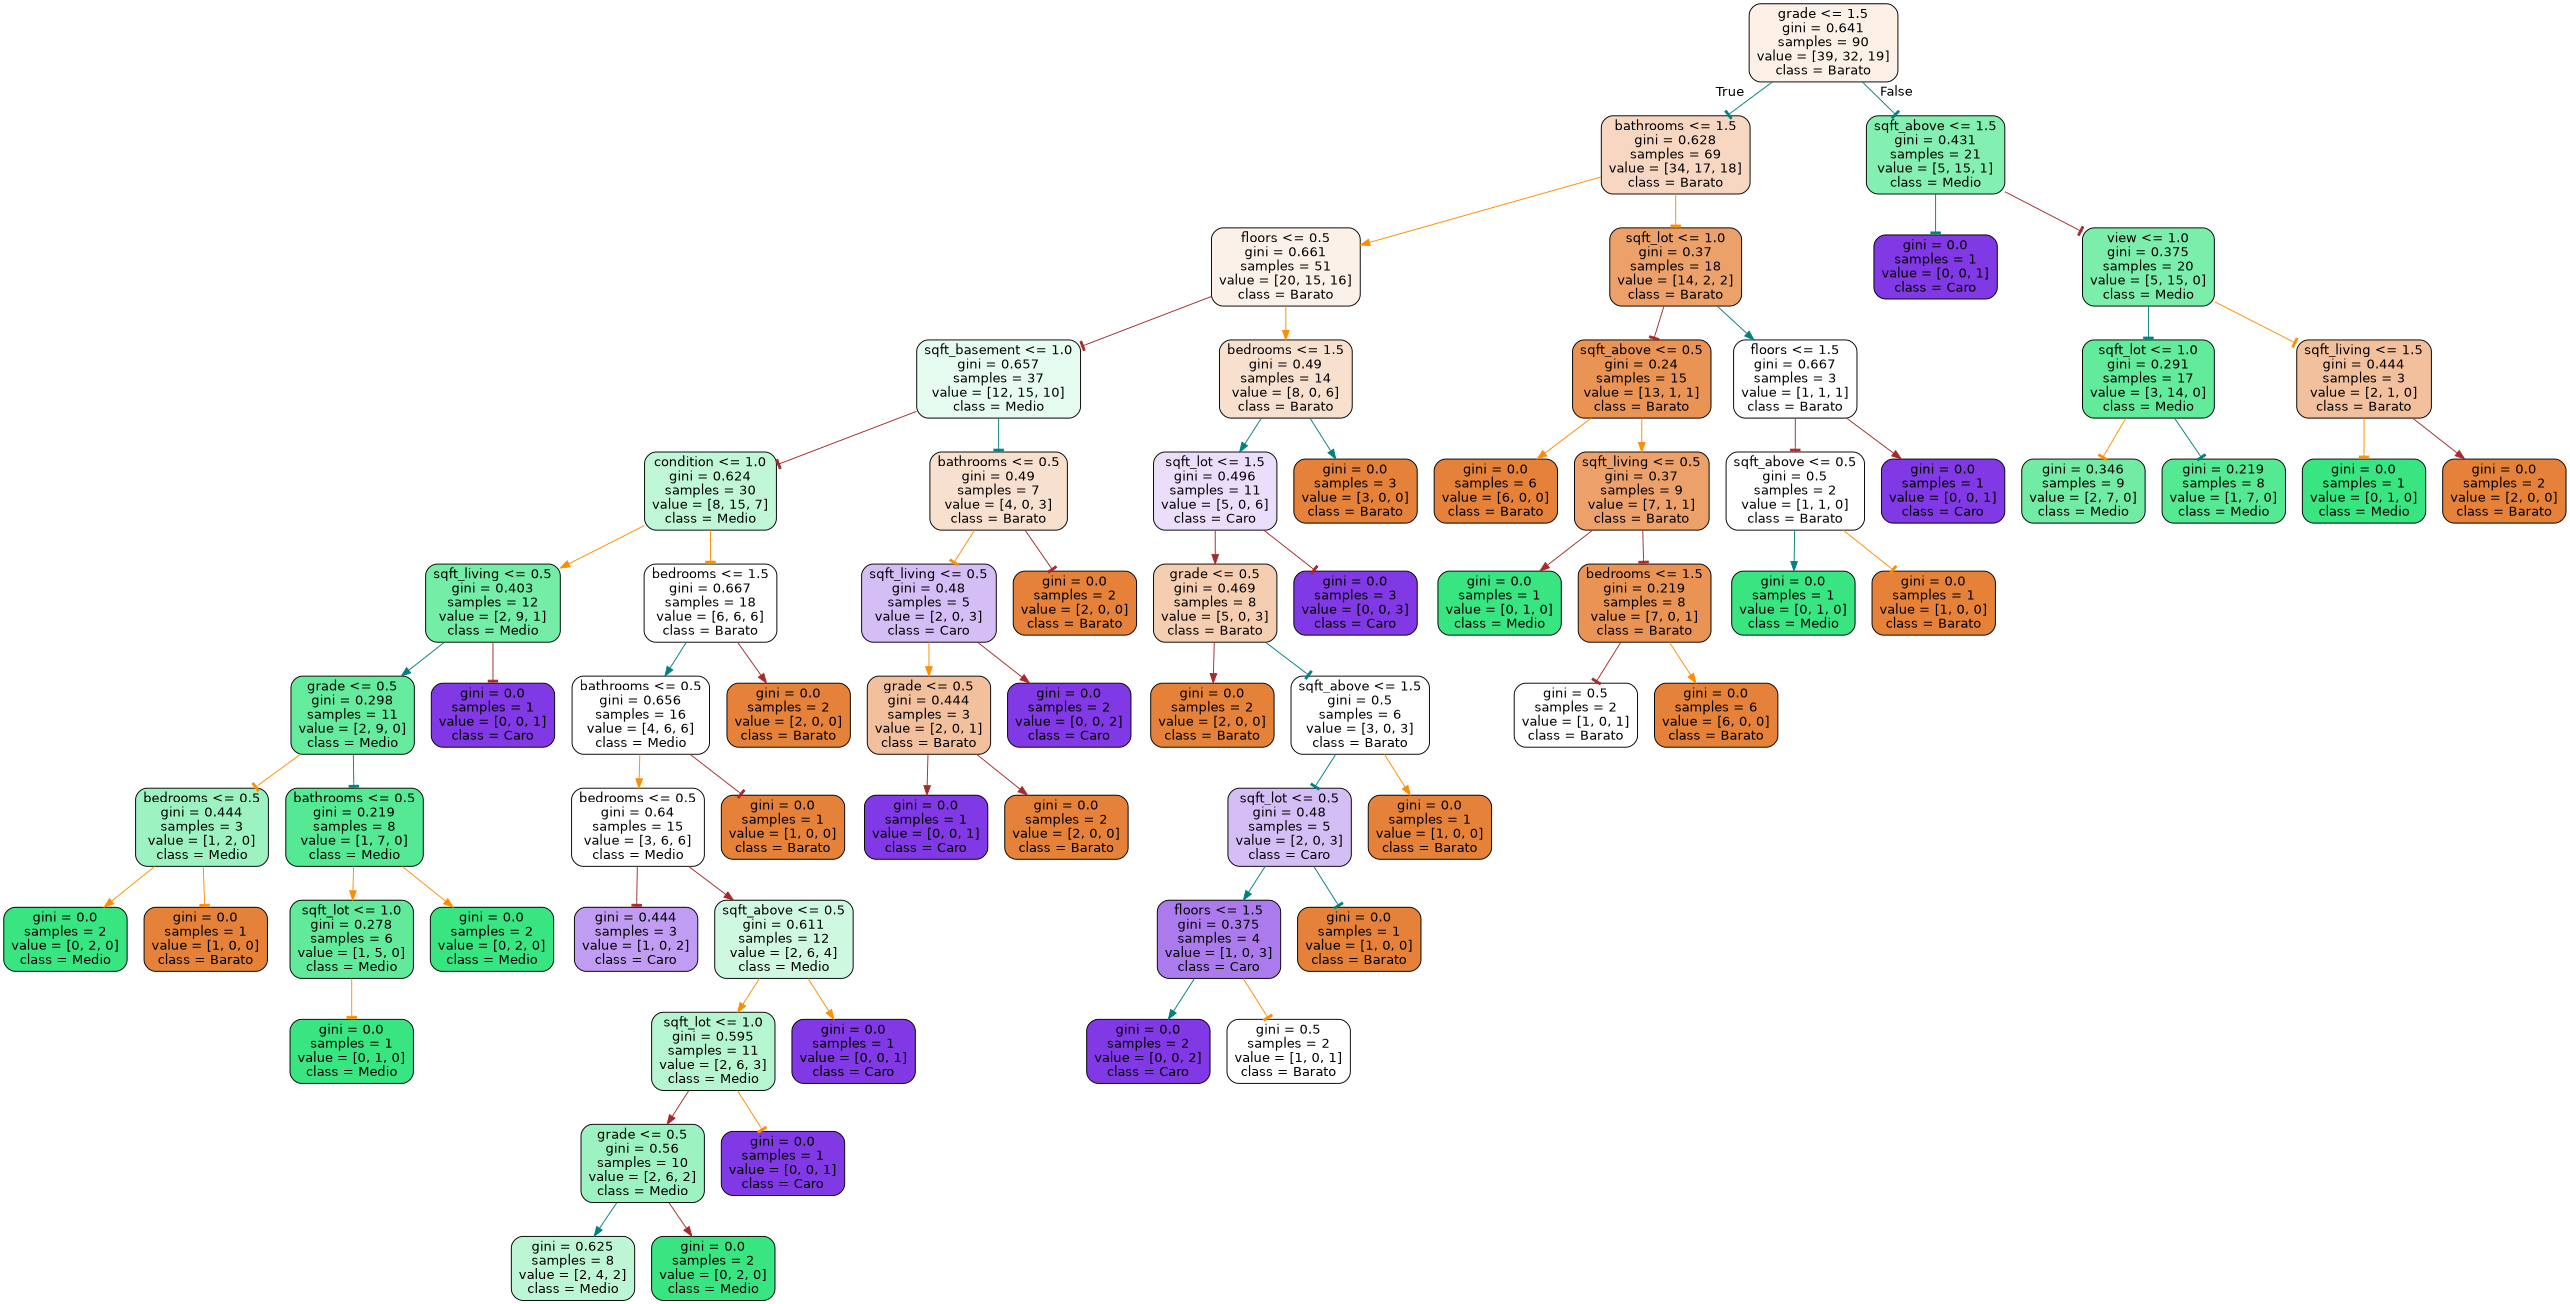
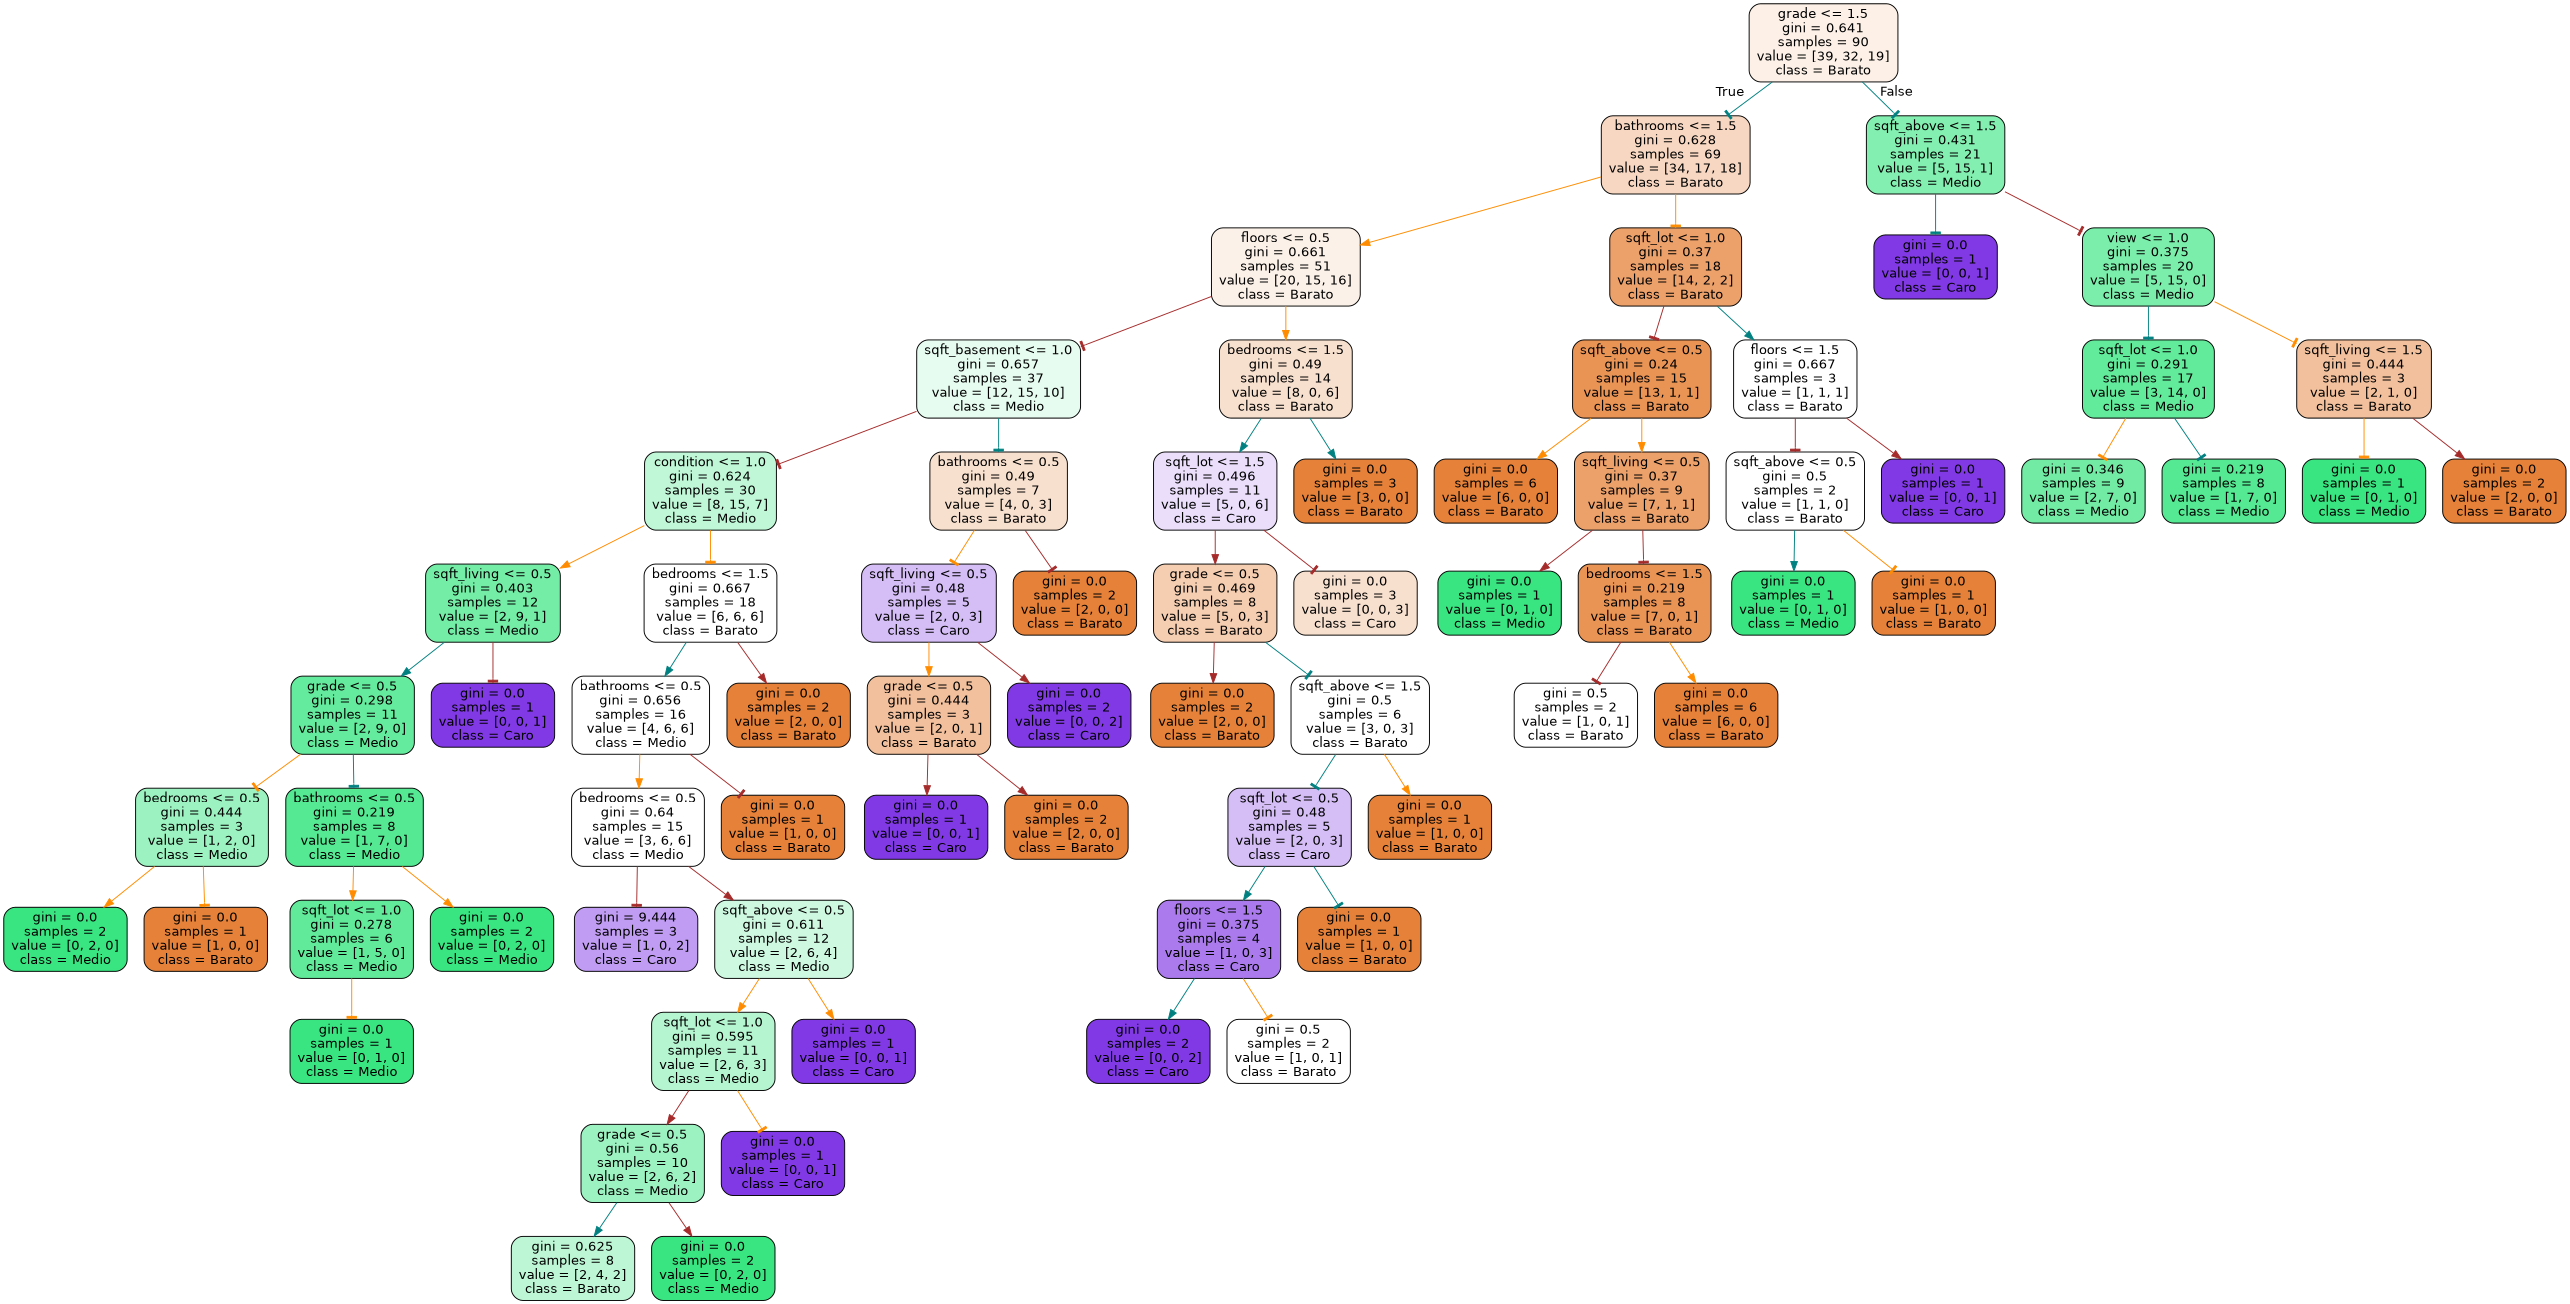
(1356, 603) -> (1356, 603)
(636, 939) -> (636, 939)
(573, 1268) -> (573, 1268)
